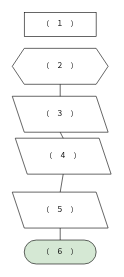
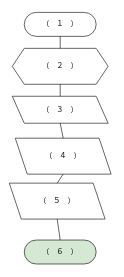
(60, 24) -> (60, 24)
none -> (60, 42)
(60, 114) -> (60, 110)
(60, 210) -> (57, 201)
